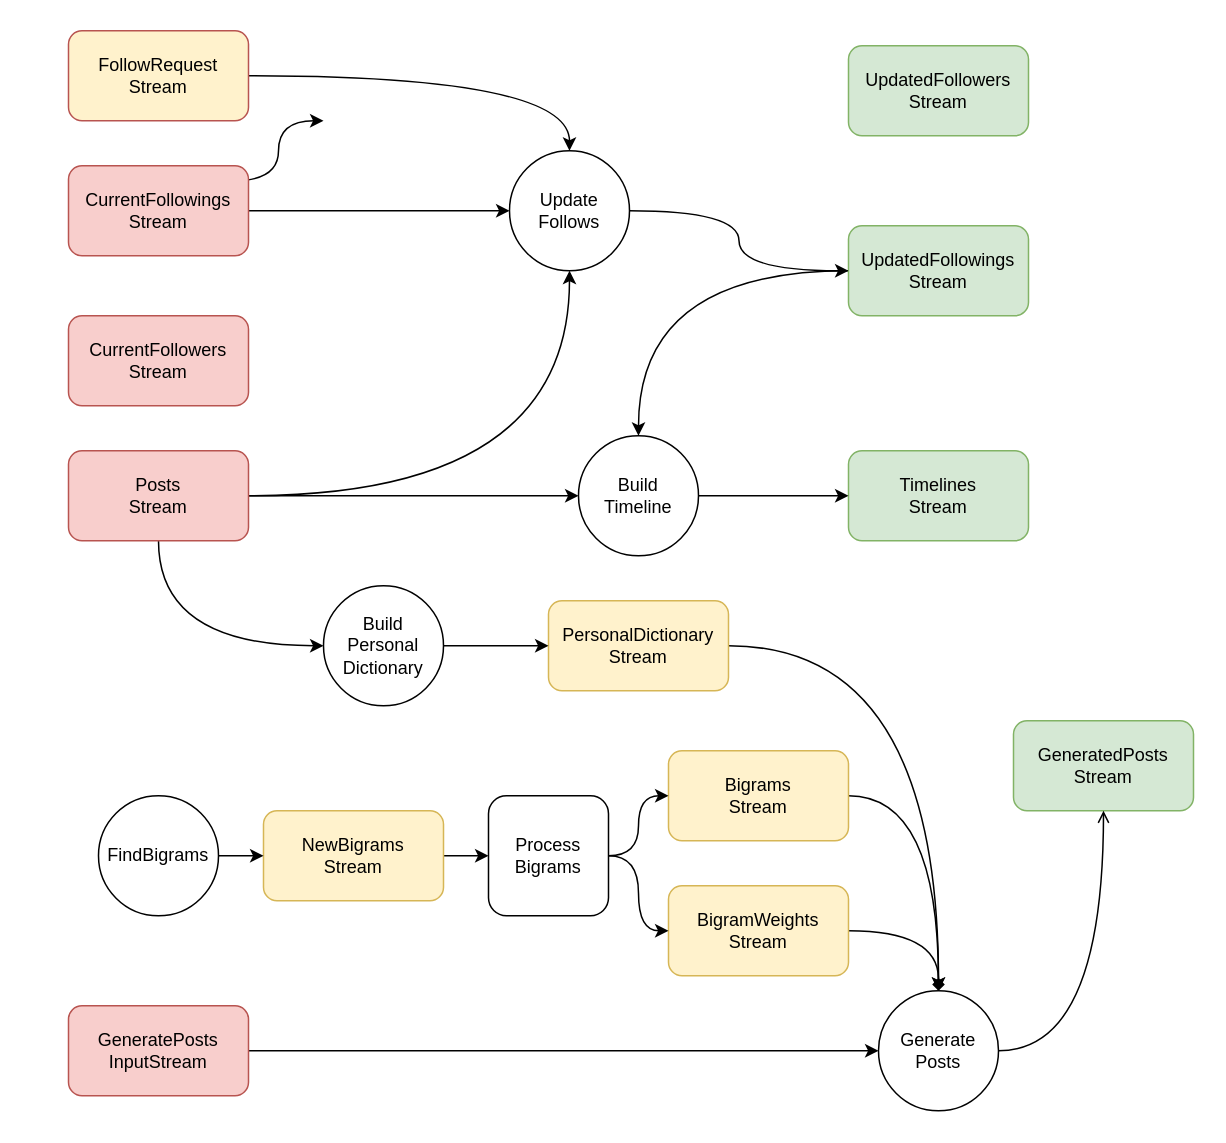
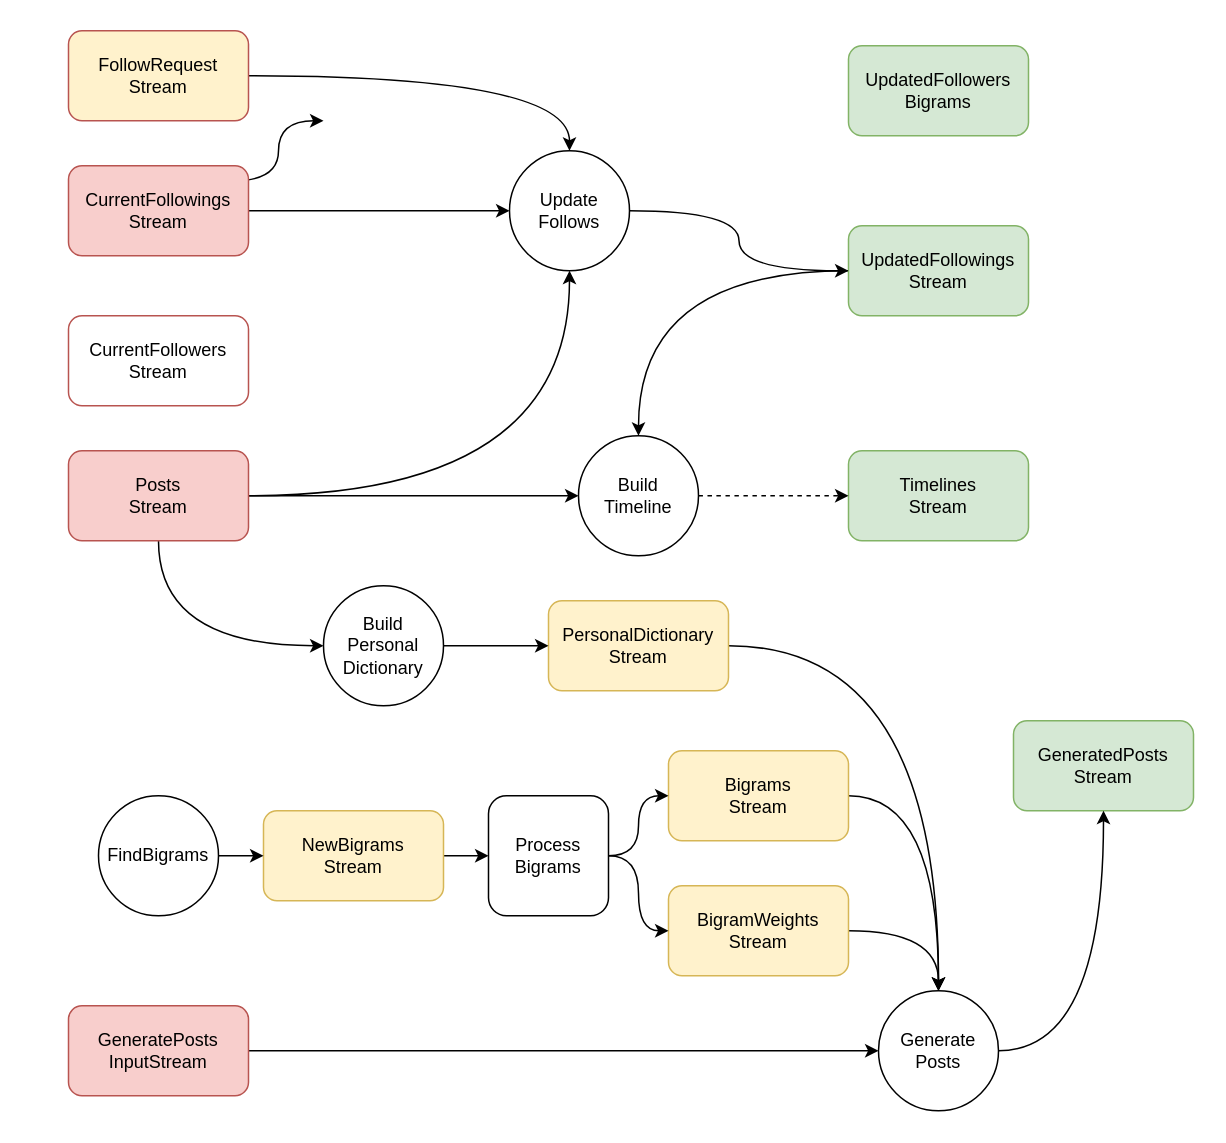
(938, 91) -> (938, 91)
(158, 361) -> (158, 361)
(767, 496) -> (767, 496)
(1103, 819) -> (1103, 822)
(923, 948) -> (923, 948)
